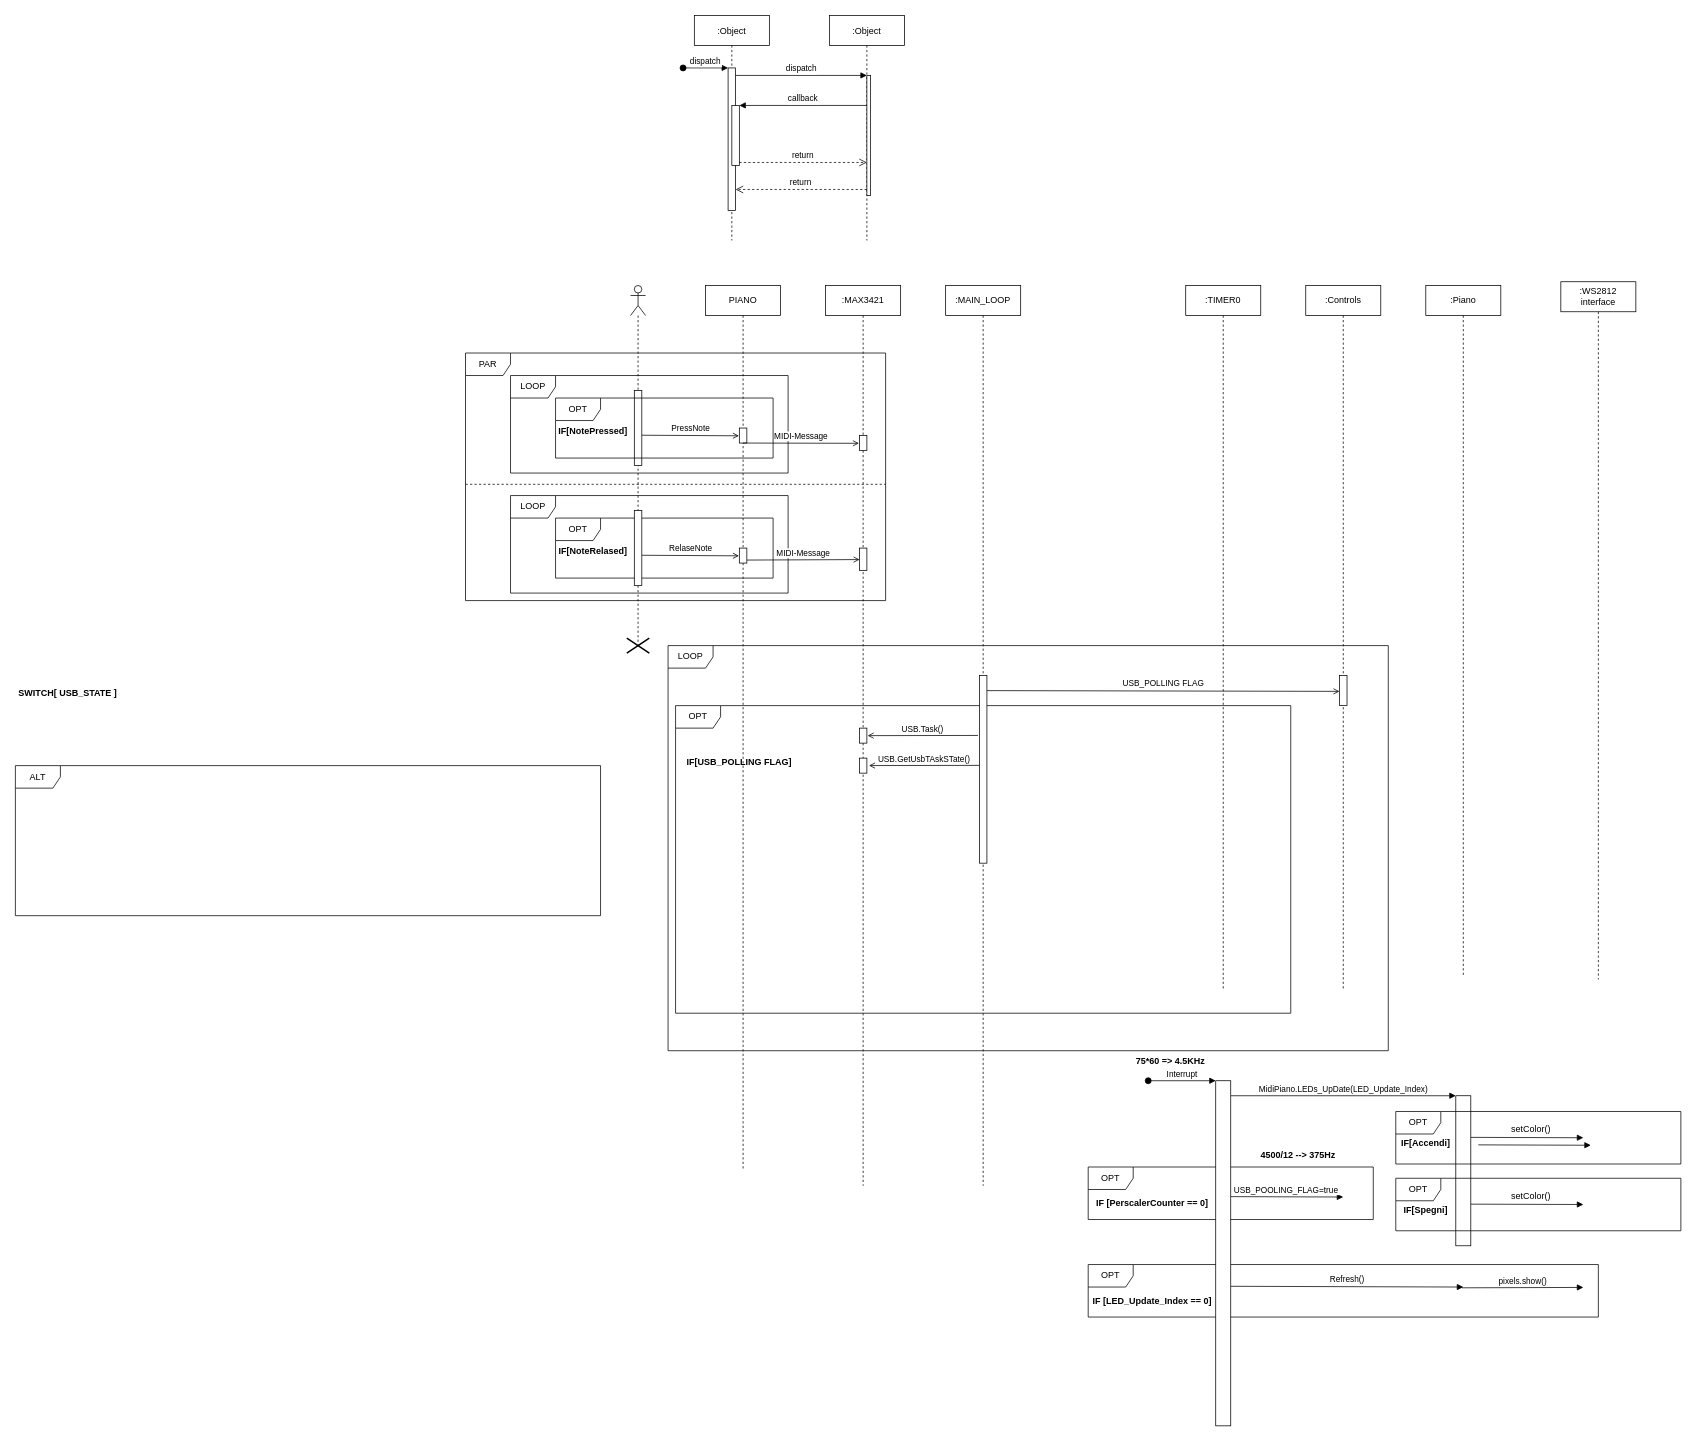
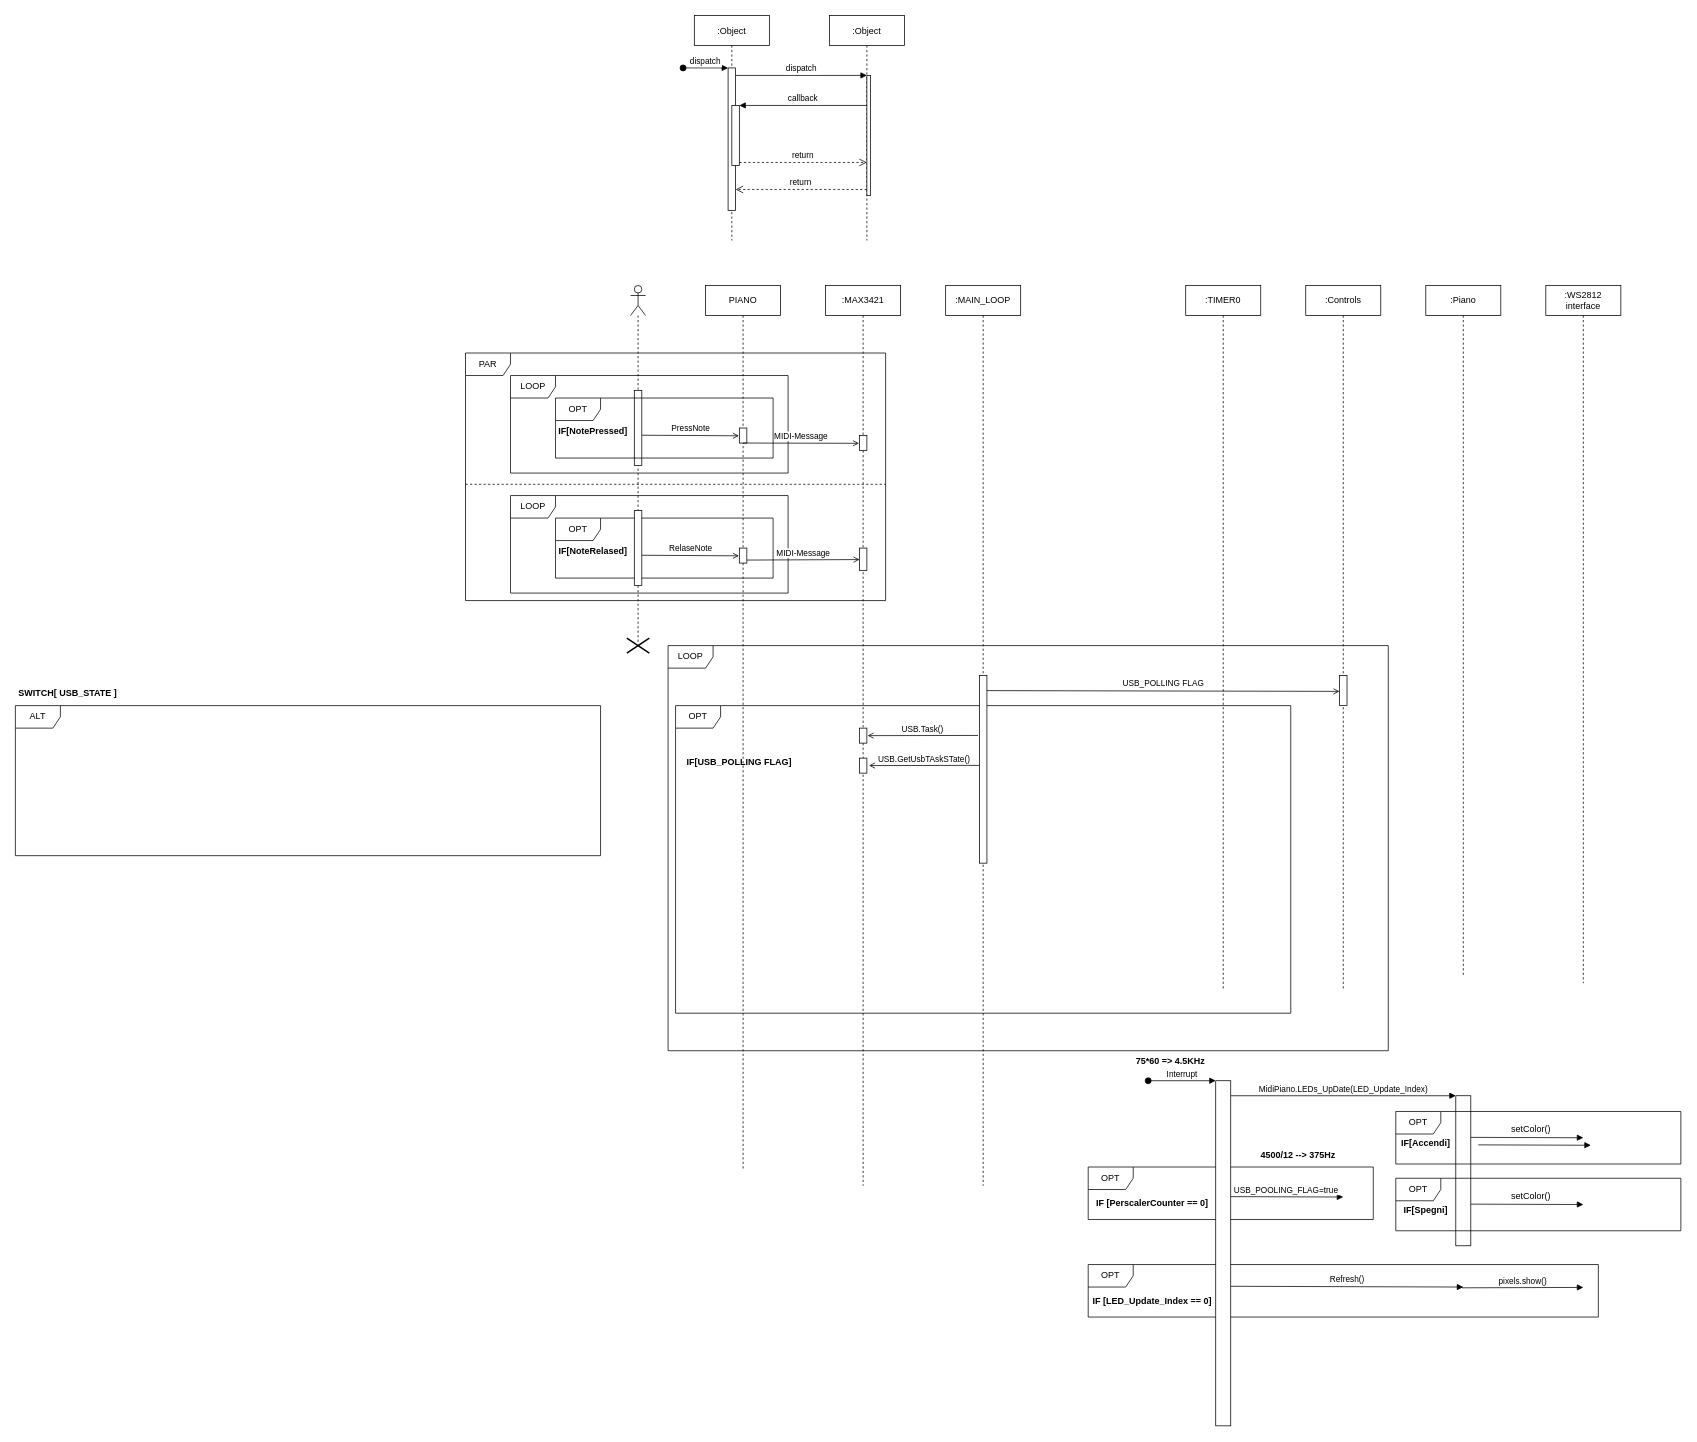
(1598, 630) -> (1583, 634)
(308, 840) -> (308, 780)
